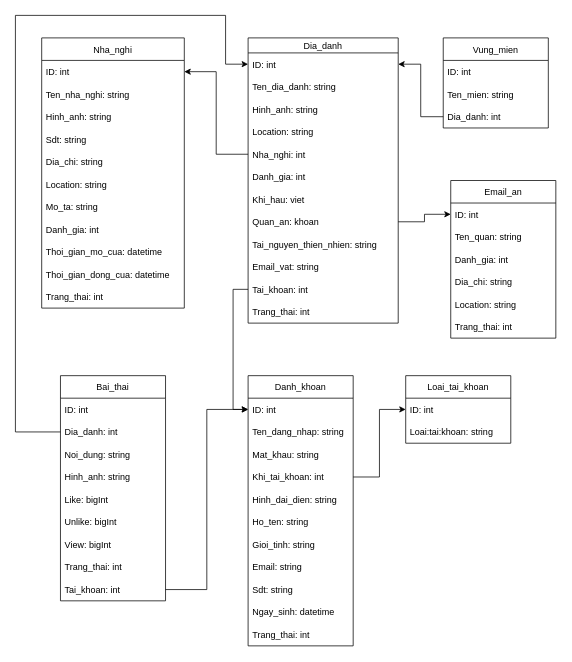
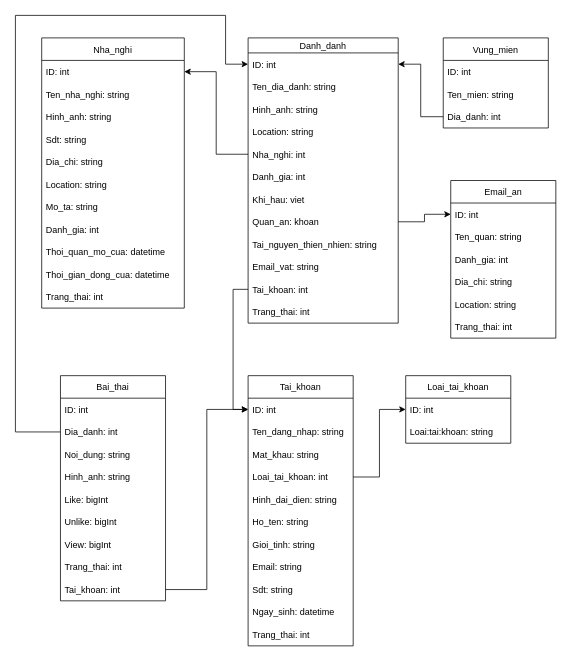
(323, 46) -> (323, 46)
(105, 252) -> (107, 252)
(300, 387) -> (300, 387)
(292, 477) -> (294, 477)
